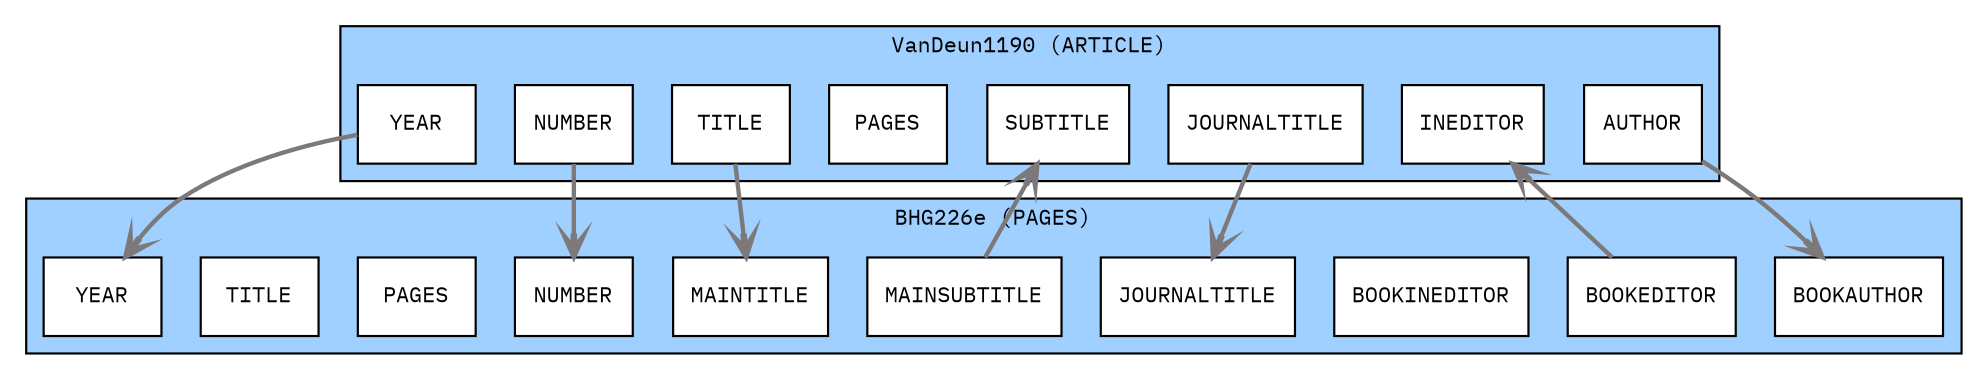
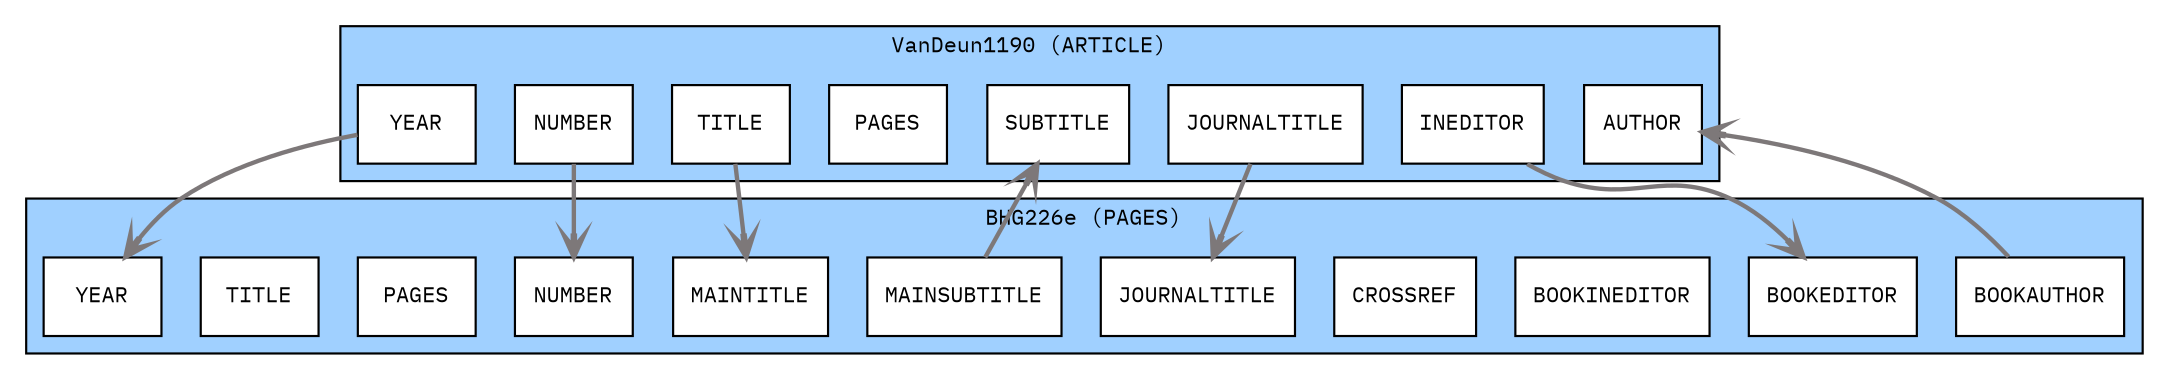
(1738, 185) -> (1878, 172)
(1570, 218) -> (1664, 186)
none -> (1405, 297)
